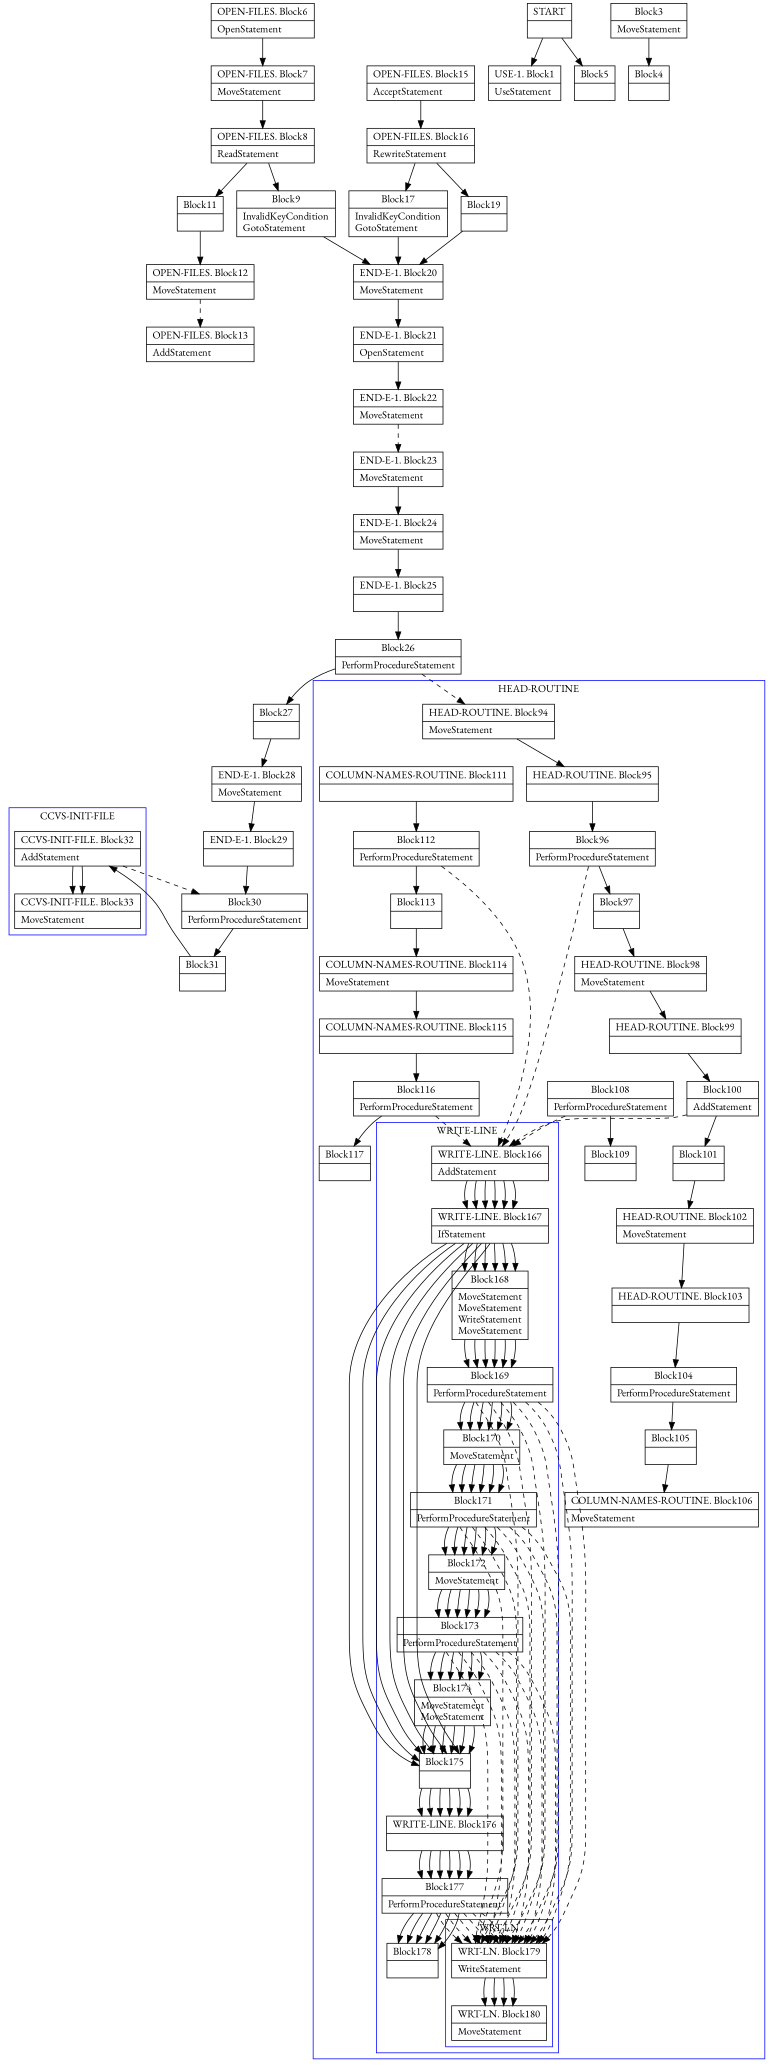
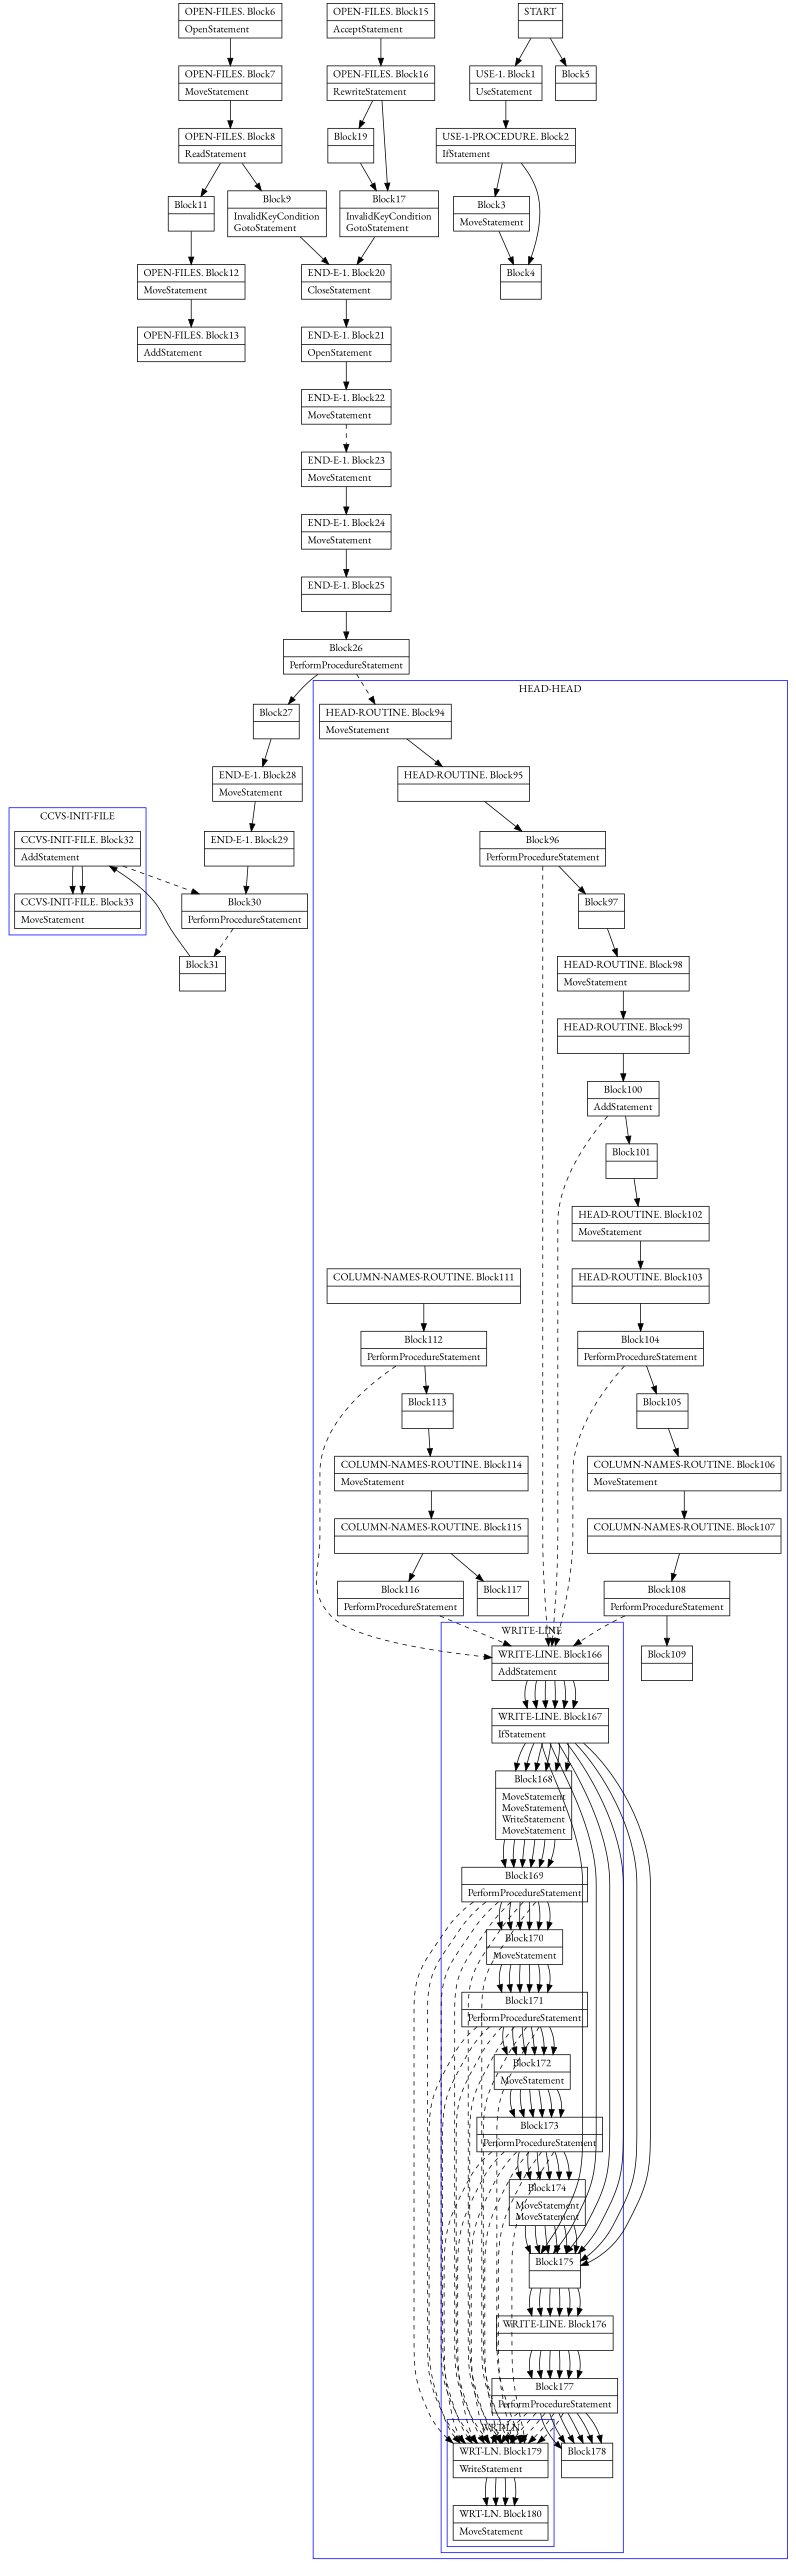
none -> (506, 146)
(444, 245) -> (366, 174)
(391, 290) -> (340, 290)
(200, 309) -> (191, 309)
(539, 689) -> (550, 689)
(226, 939) -> (226, 939)
(369, 1127) -> (464, 1565)
none -> (573, 1496)
none -> (684, 1536)
